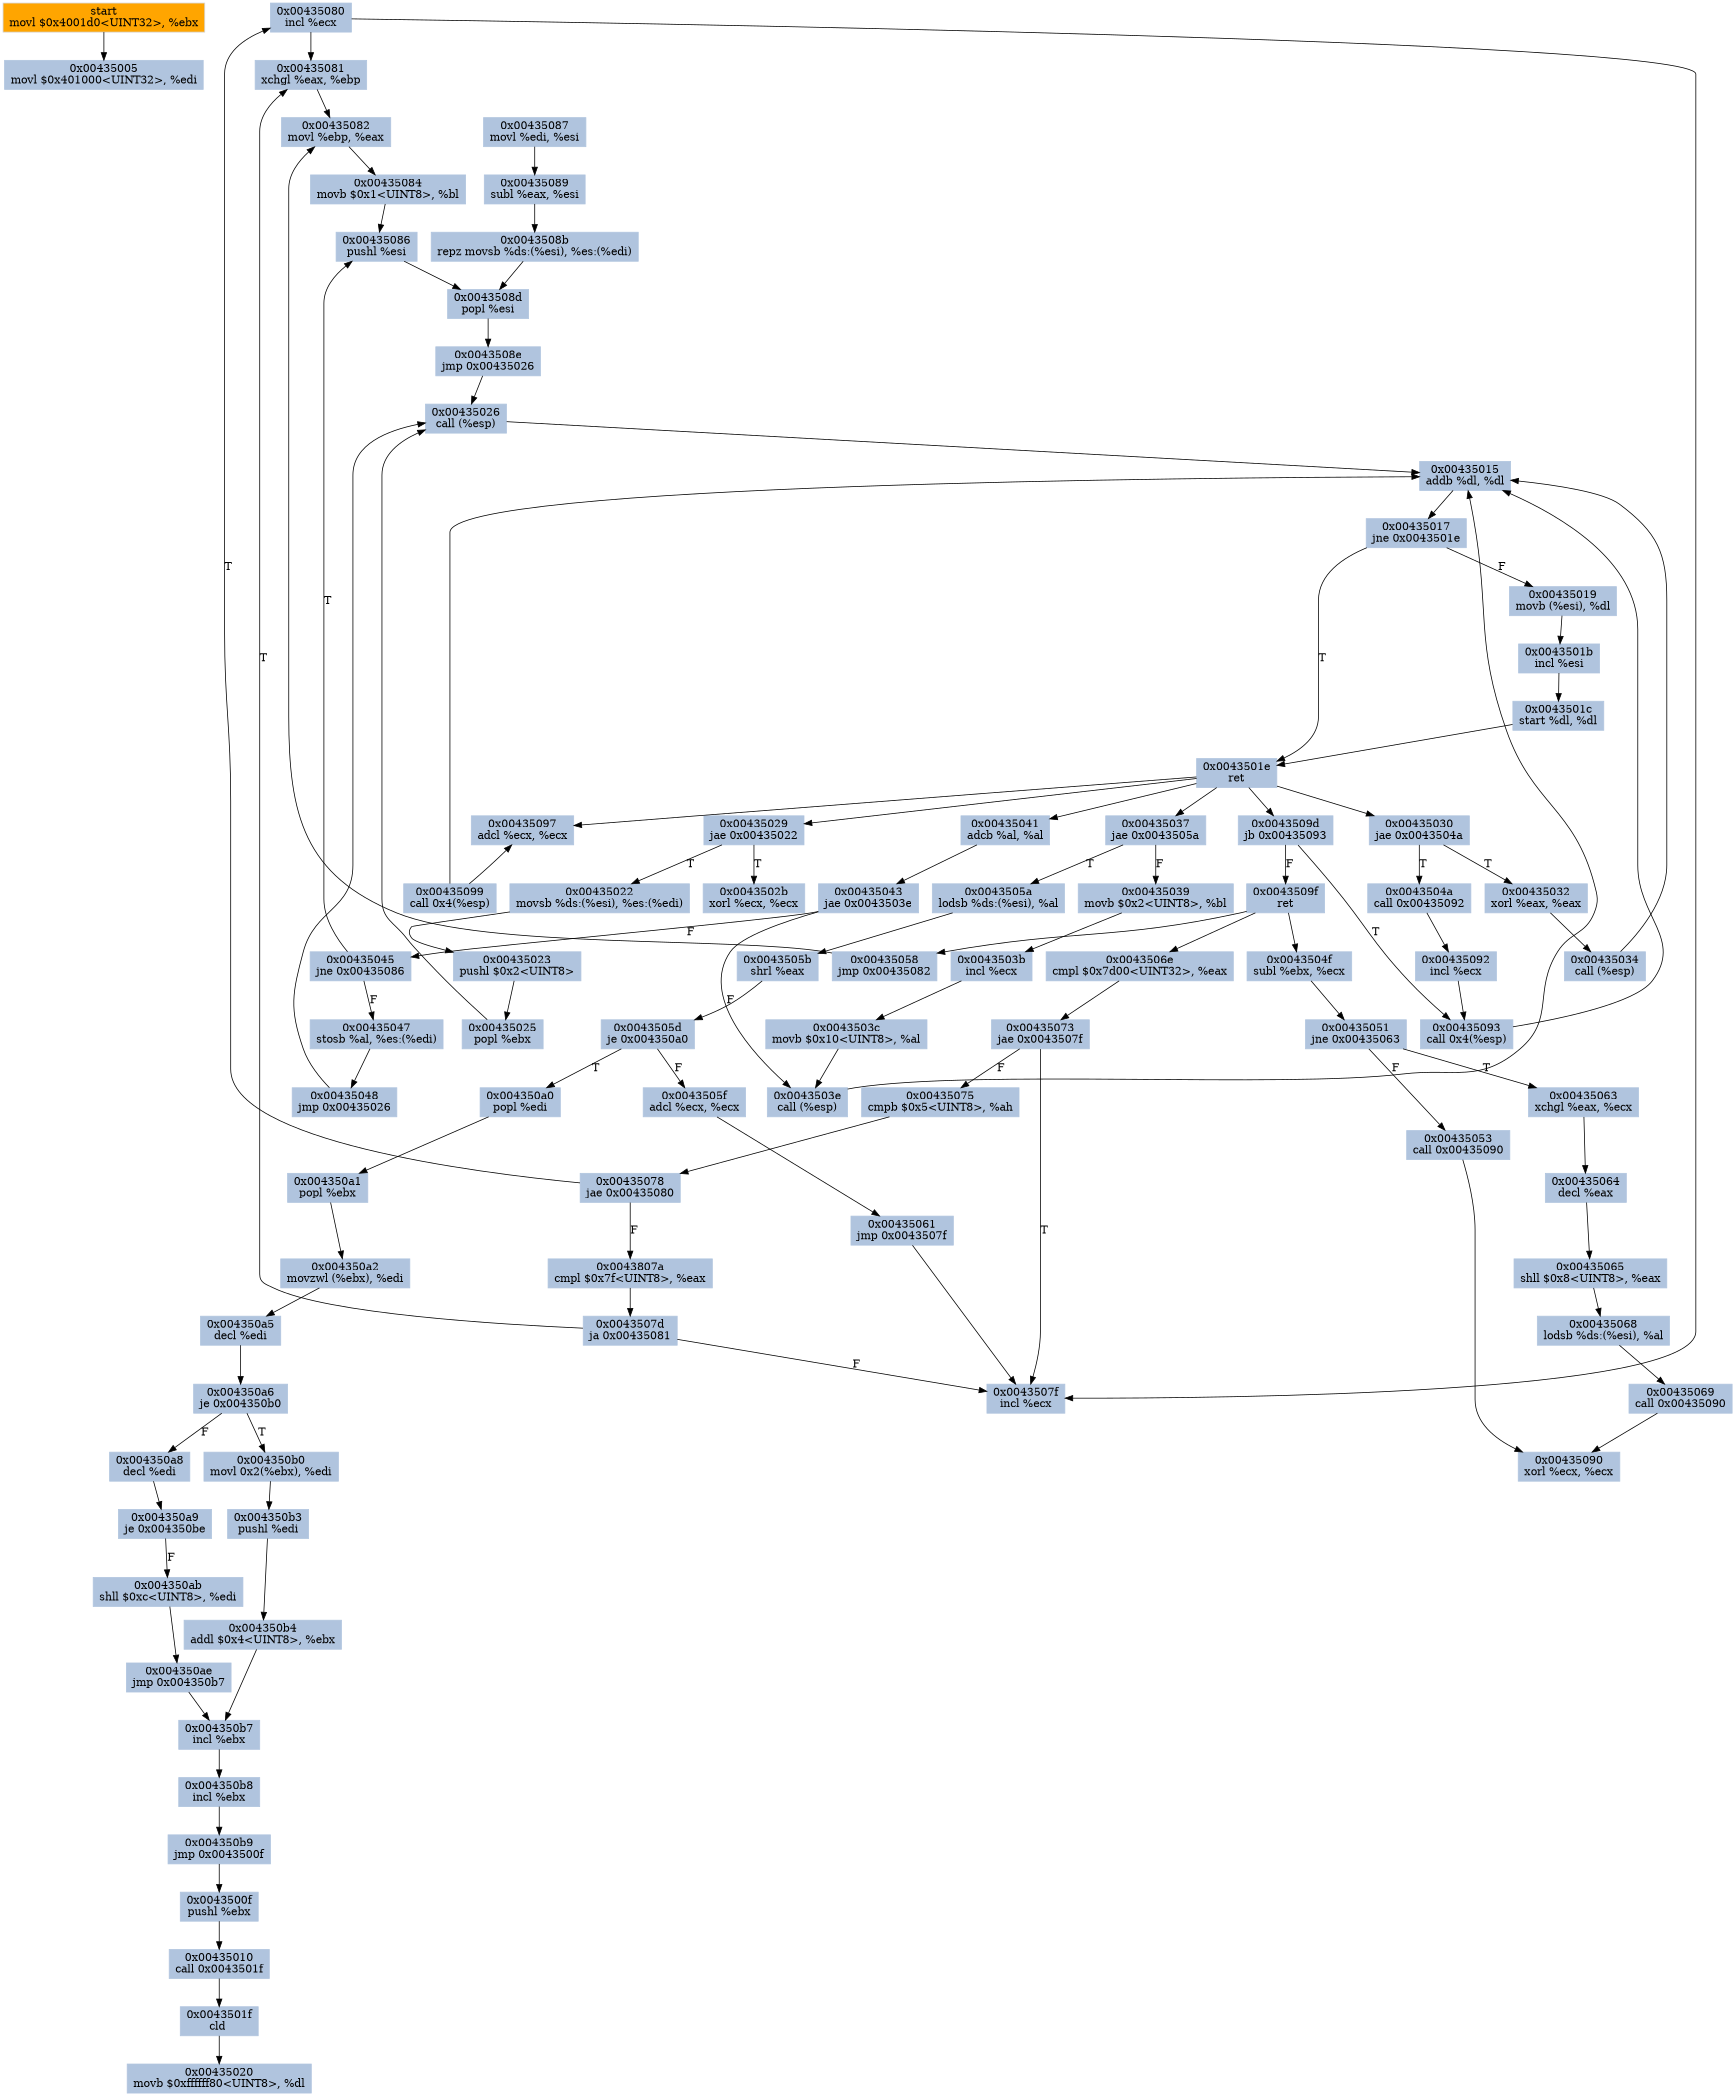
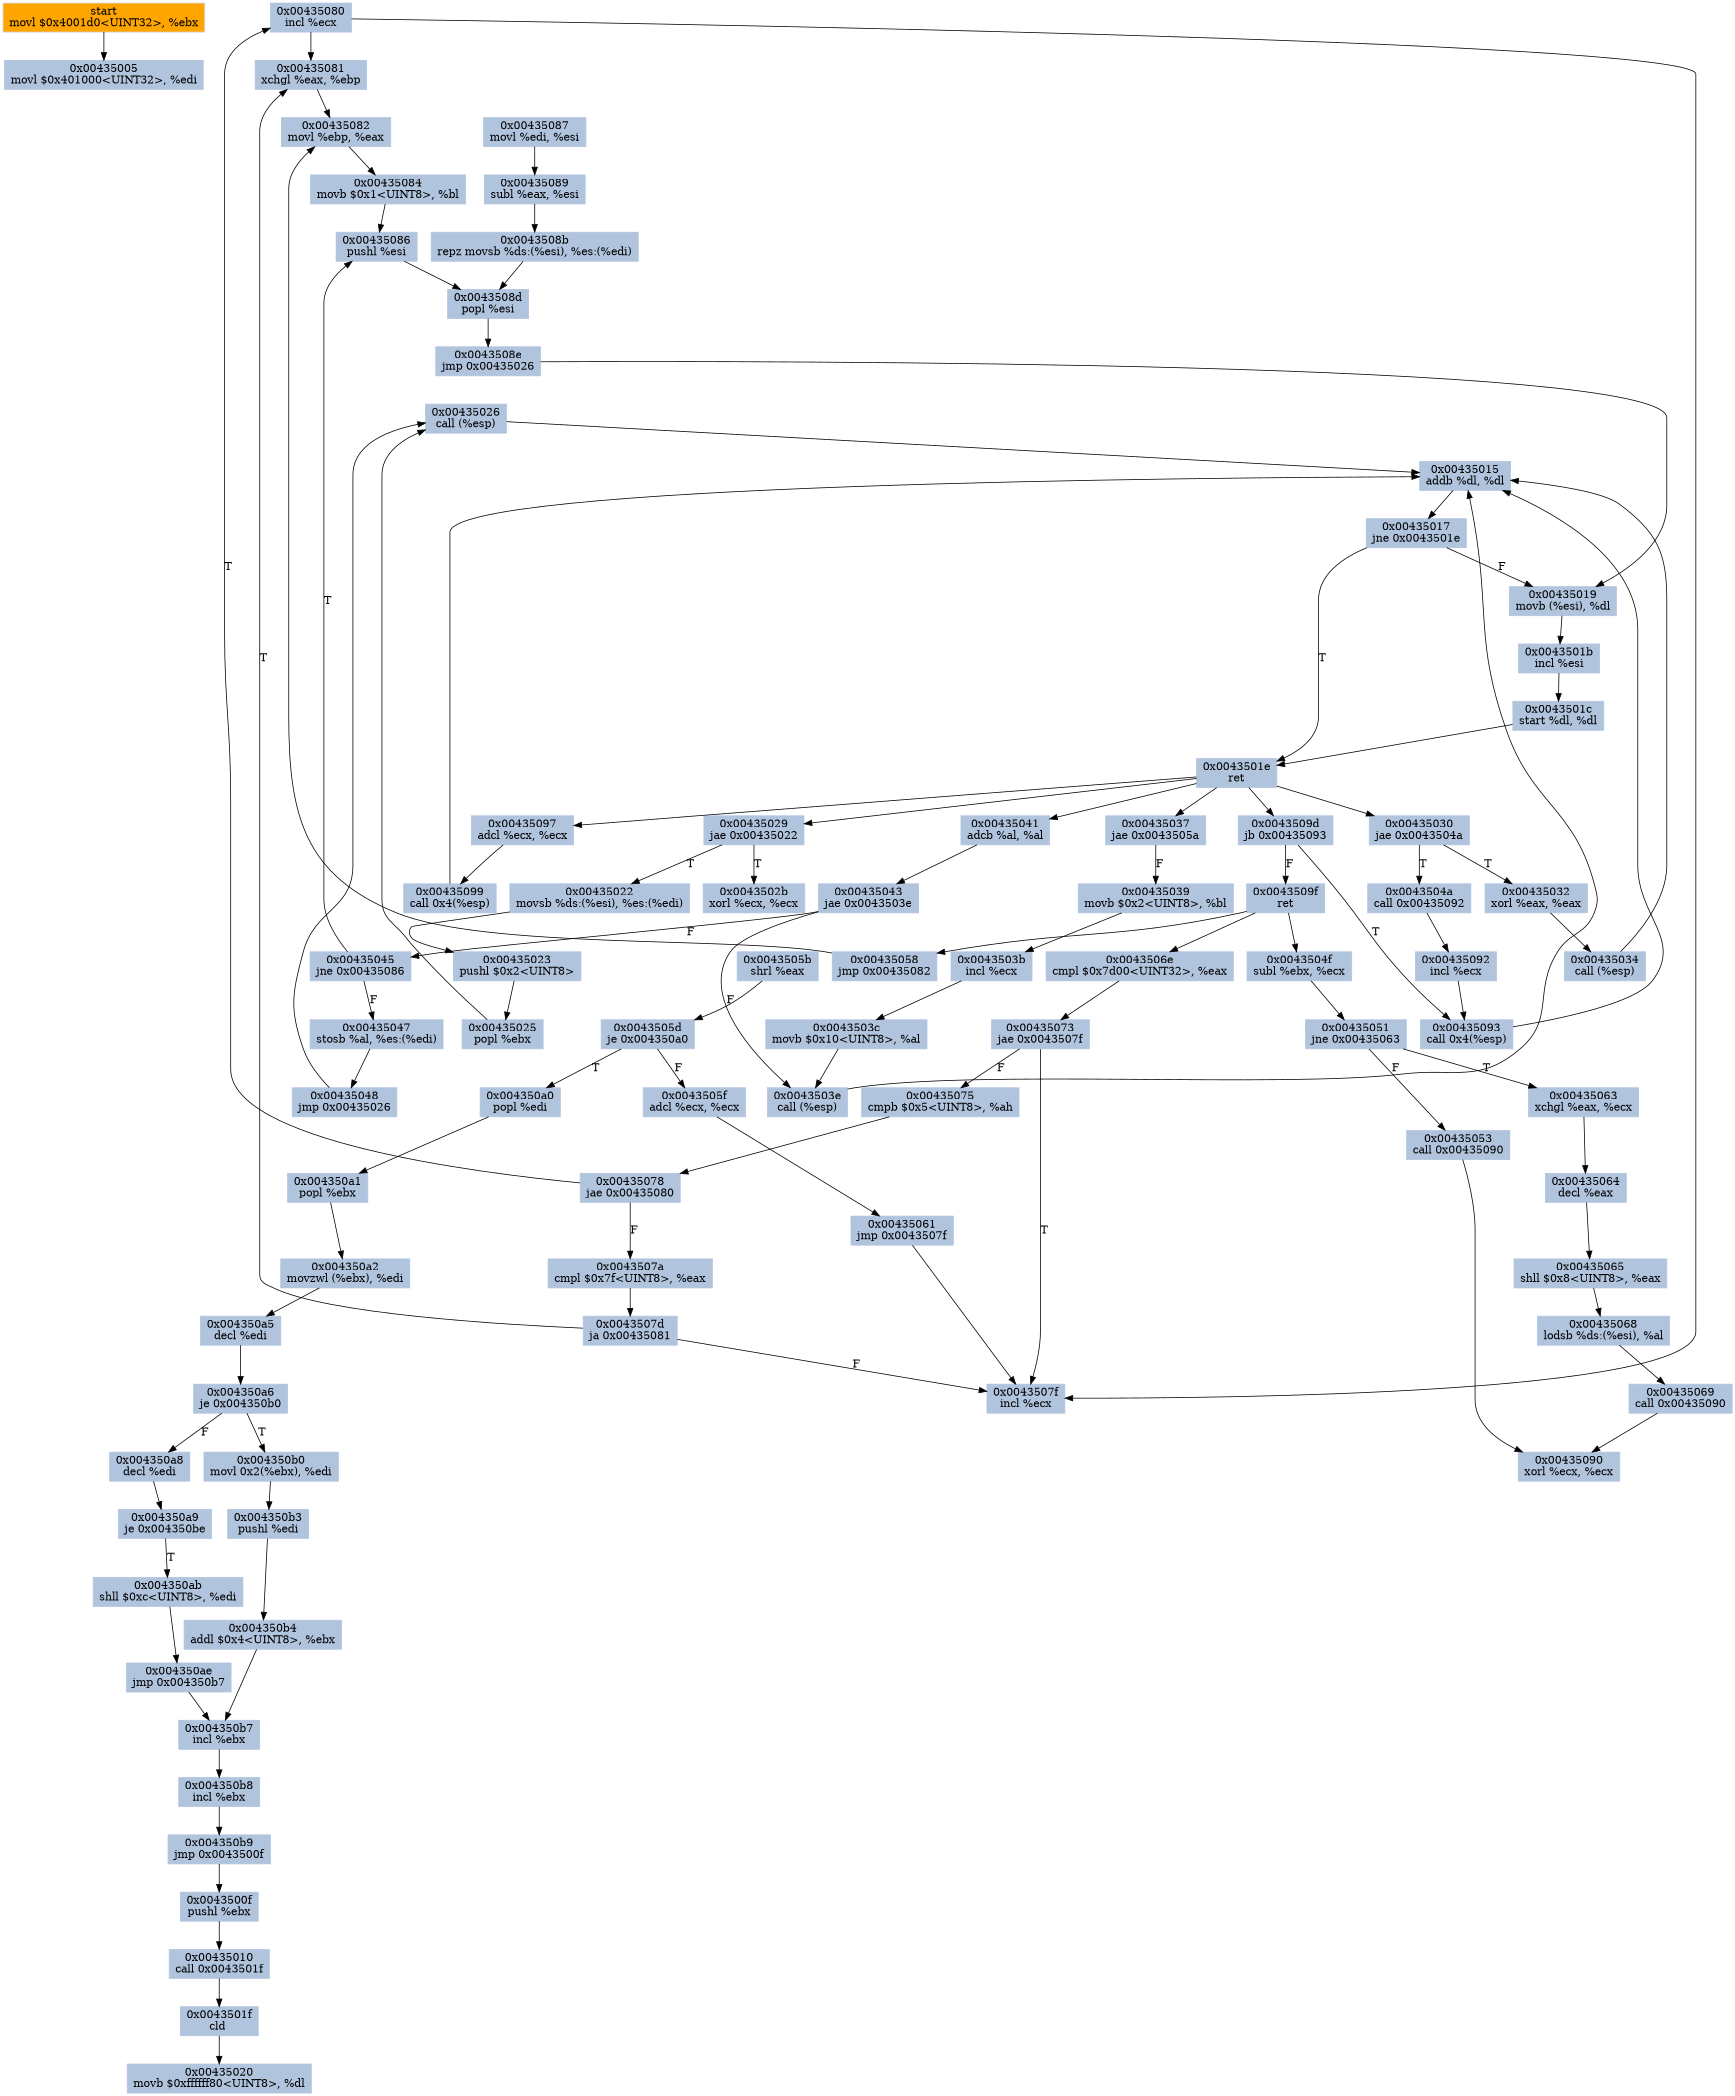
(478, 386) -> (1203, 368)
(488, 867) -> (484, 861)
(998, 898) -> none
(630, 1273) -> (630, 1273)
(171, 1558) -> (171, 1558)
